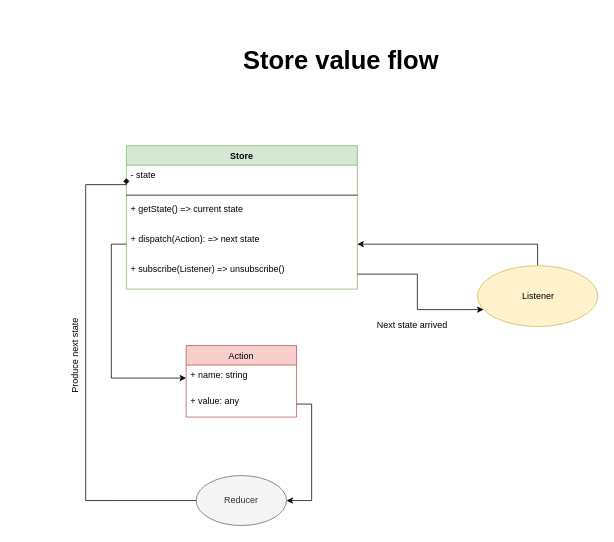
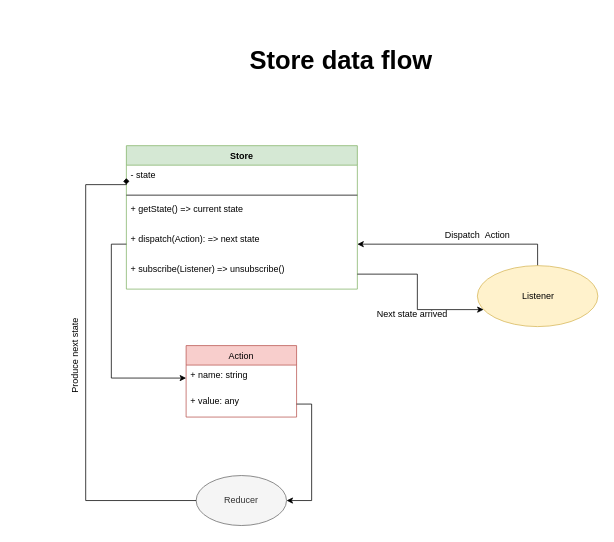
(341, 60) -> (341, 60)
none -> (478, 235)
(413, 325) -> (413, 314)
